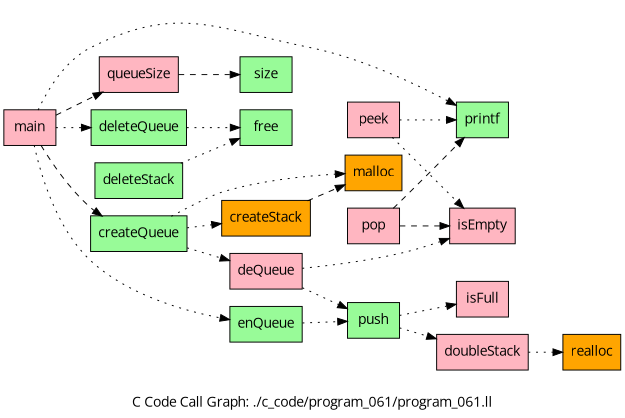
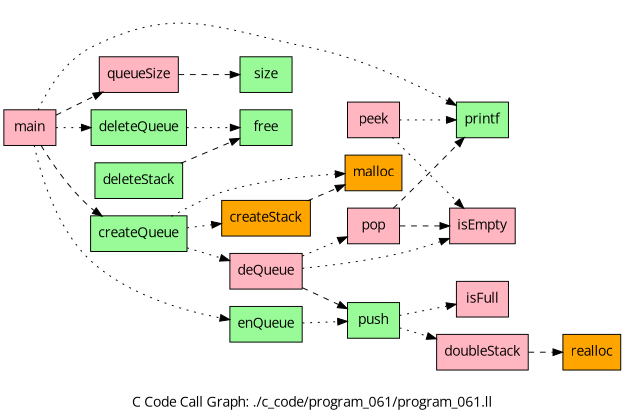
(206, 153) -> (206, 153)
none -> (320, 248)
(320, 296) -> (320, 296)
(541, 352) -> (541, 352)
